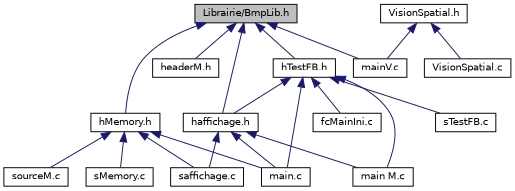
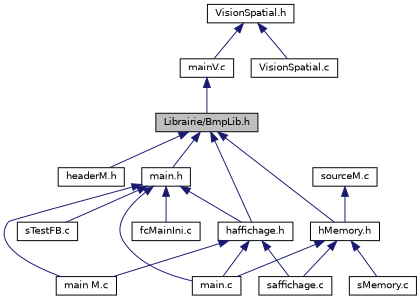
(318, 43) -> (207, 100)
(304, 68) -> (166, 177)
(76, 152) -> (345, 209)
